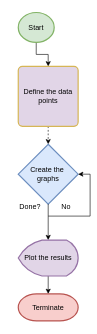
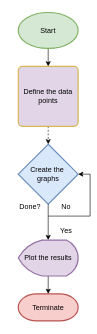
(36, 27) -> (48, 30)
none -> (66, 231)
